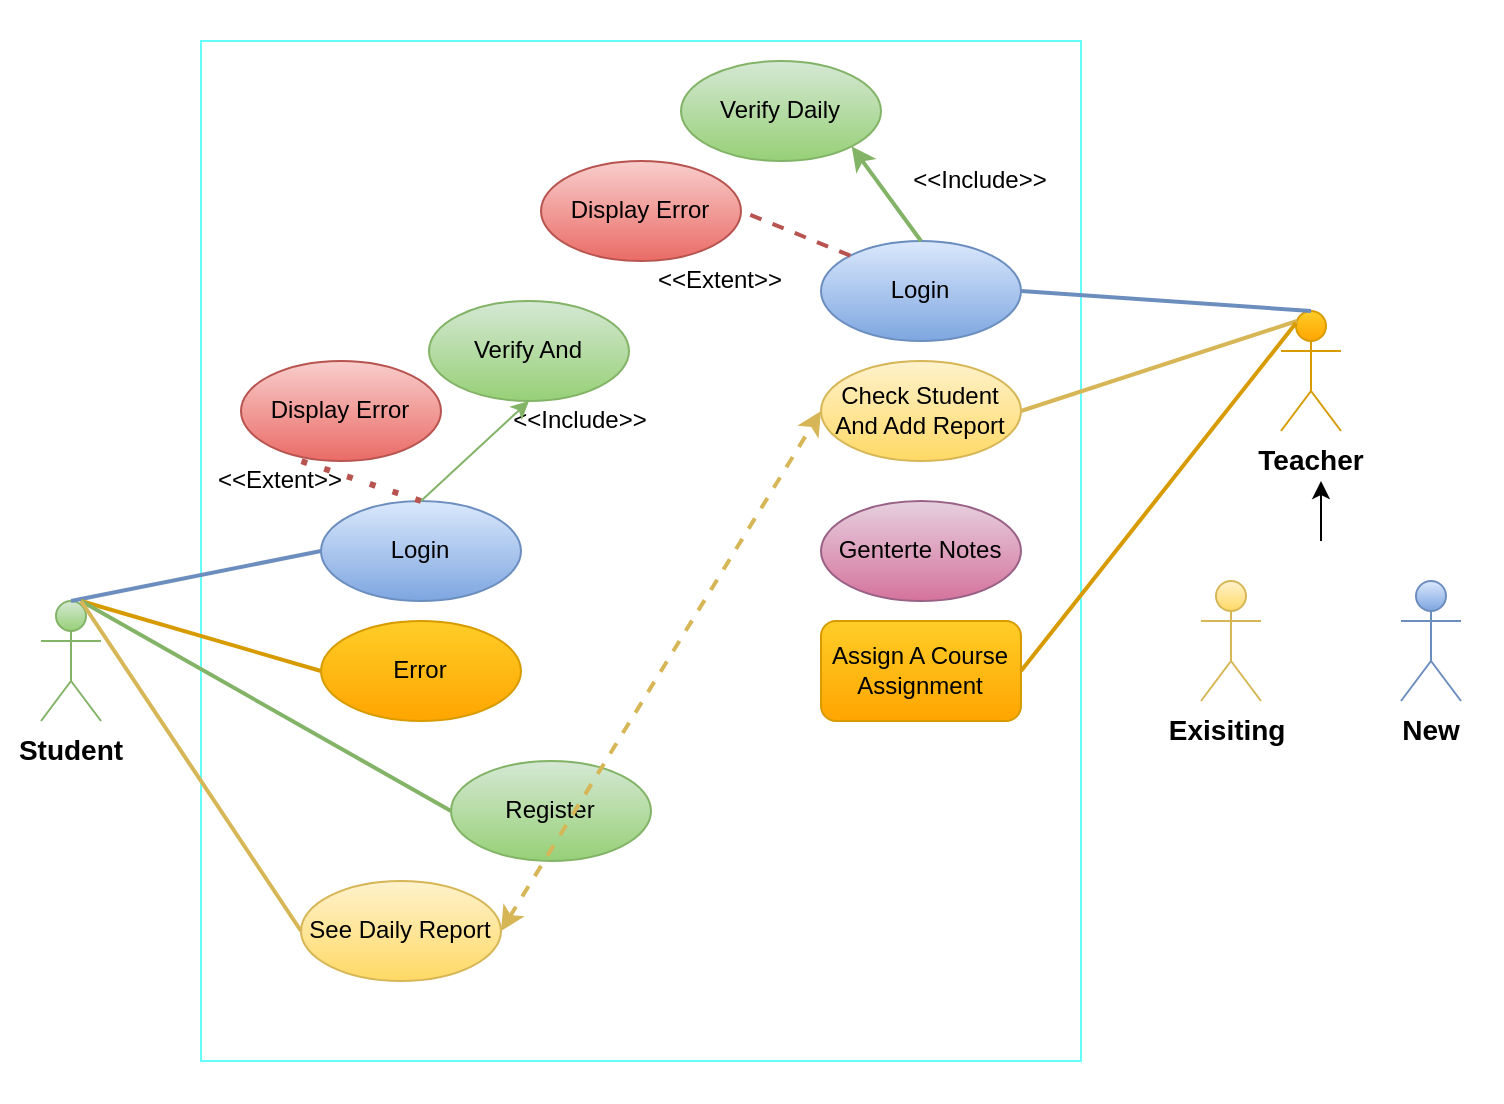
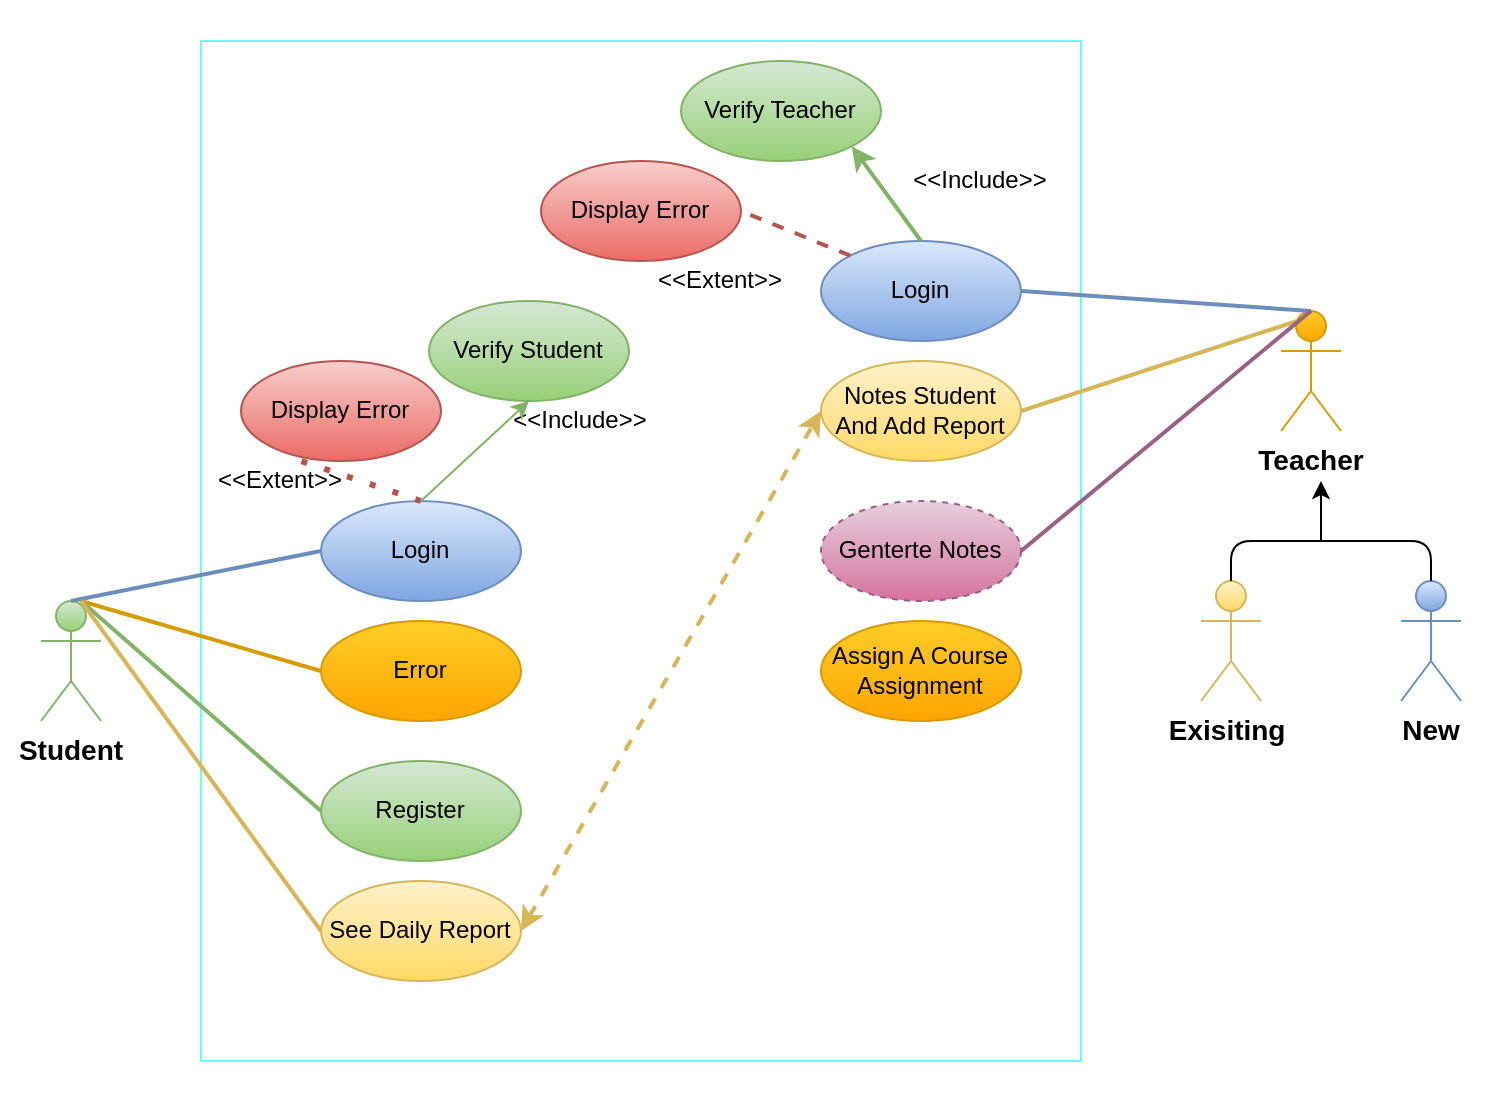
(781, 111) -> (781, 111)
(529, 351) -> (529, 351)
(921, 411) -> (921, 411)
none -> (1154, 441)
(1154, 503) -> none
none -> (1331, 541)
(921, 551) -> (921, 551)
(921, 671) -> (921, 671)
(551, 811) -> (421, 811)
(401, 931) -> (421, 931)
